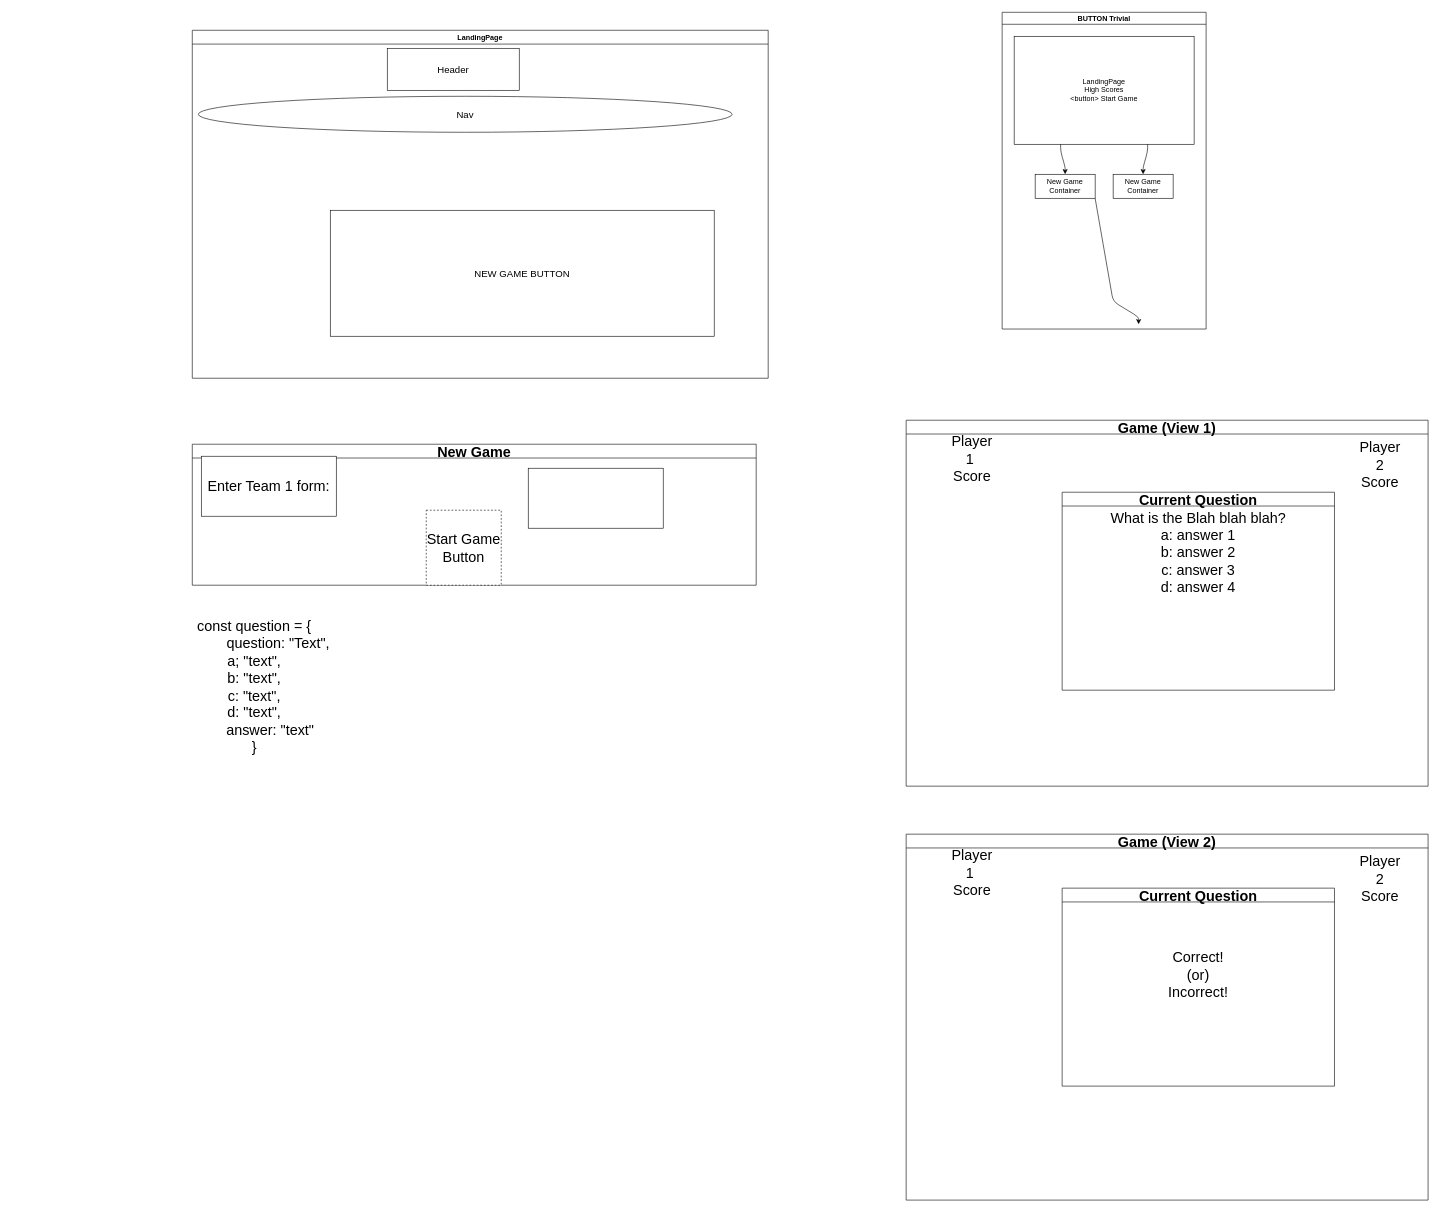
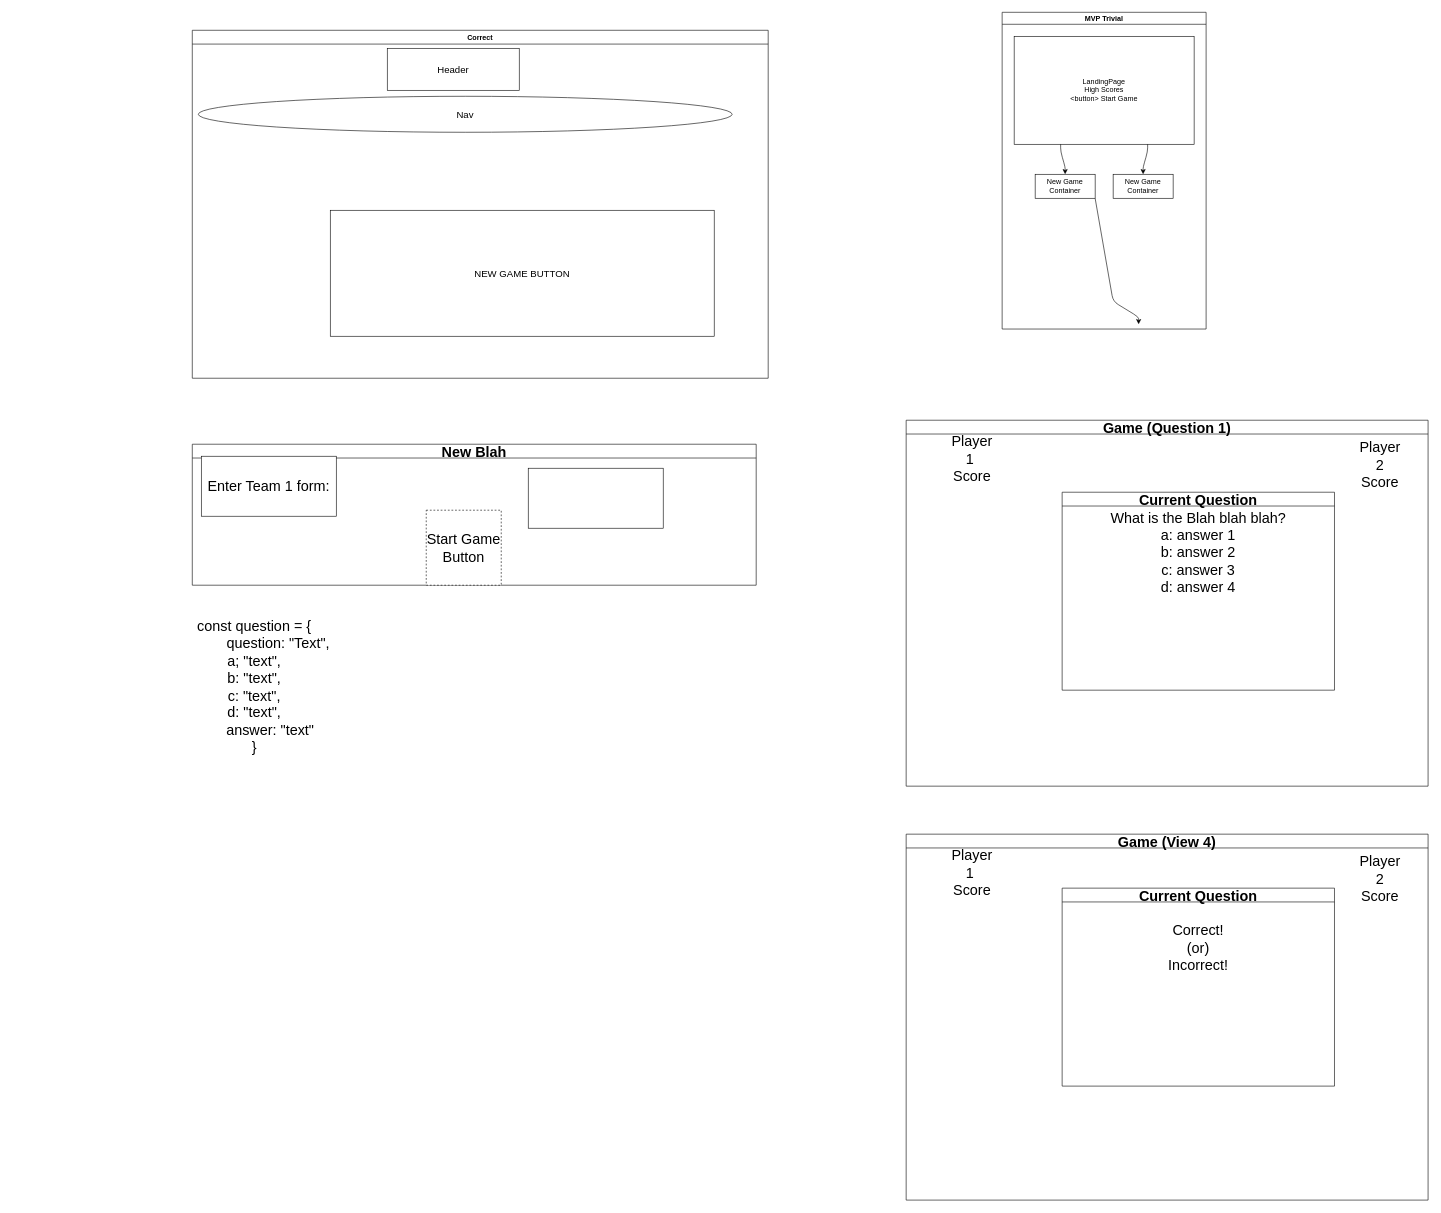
(1104, 19) -> (1104, 19)
(480, 38) -> (480, 38)
(1167, 429) -> (1167, 429)
(474, 453) -> (474, 453)
(1167, 843) -> (1167, 843)
(1199, 975) -> (1199, 948)
